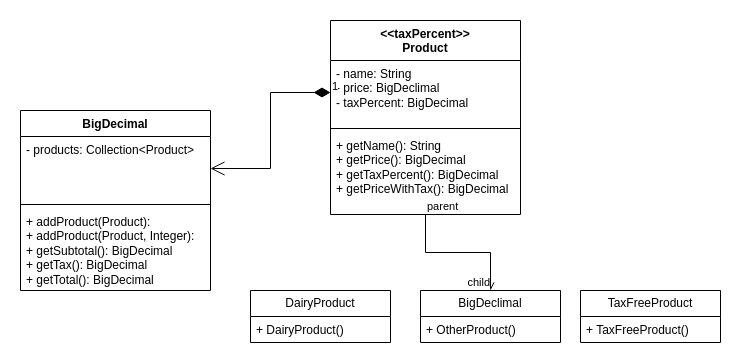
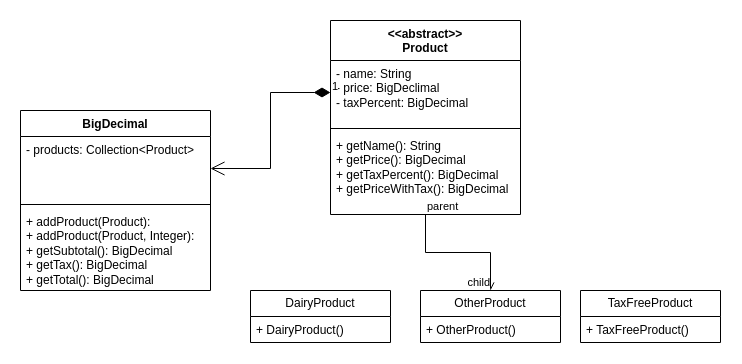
(426, 42) -> (426, 42)
(491, 304) -> (491, 304)
